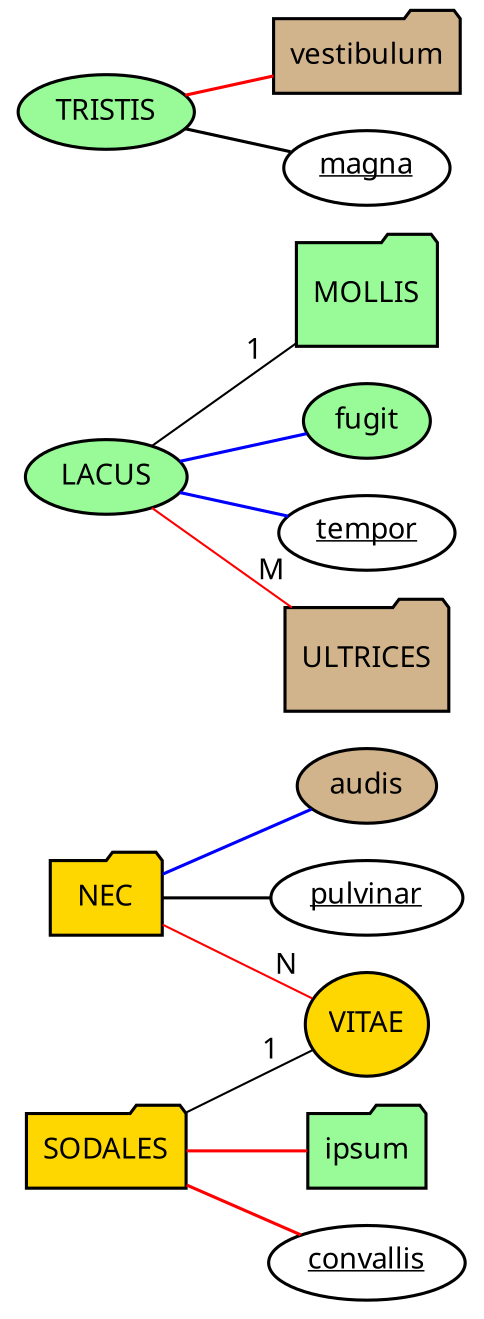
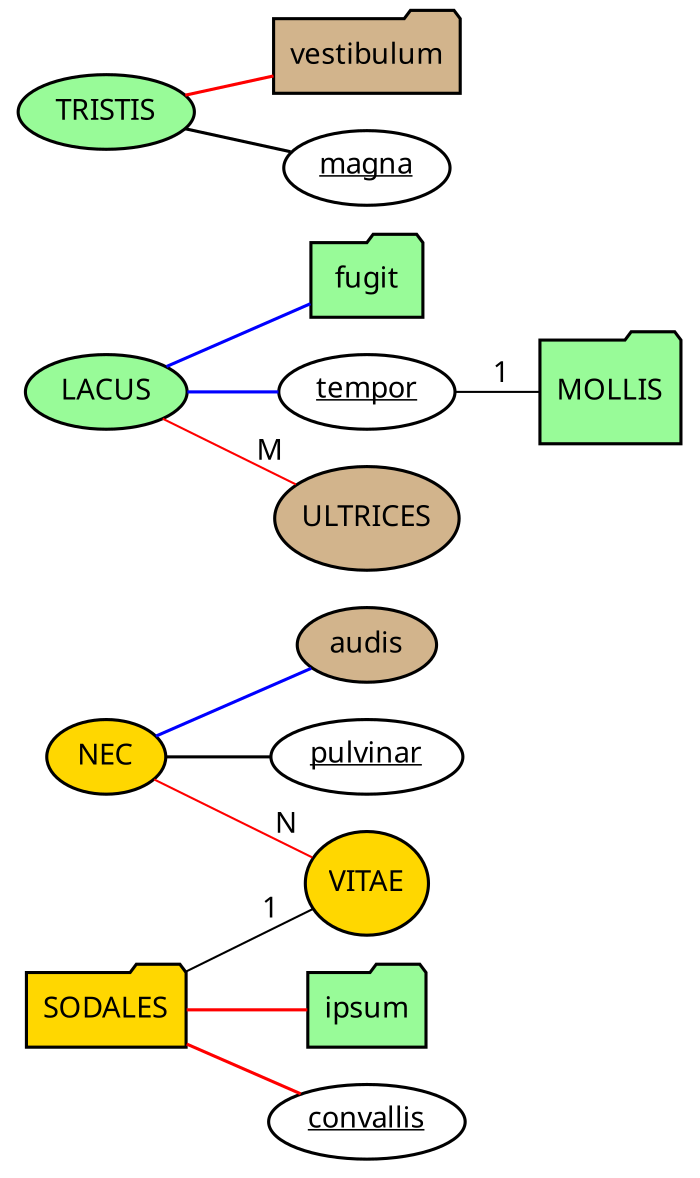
(224, 395) -> (497, 392)
(367, 421) -> (367, 280)
(367, 659) -> (367, 518)
(106, 898) -> (106, 757)
